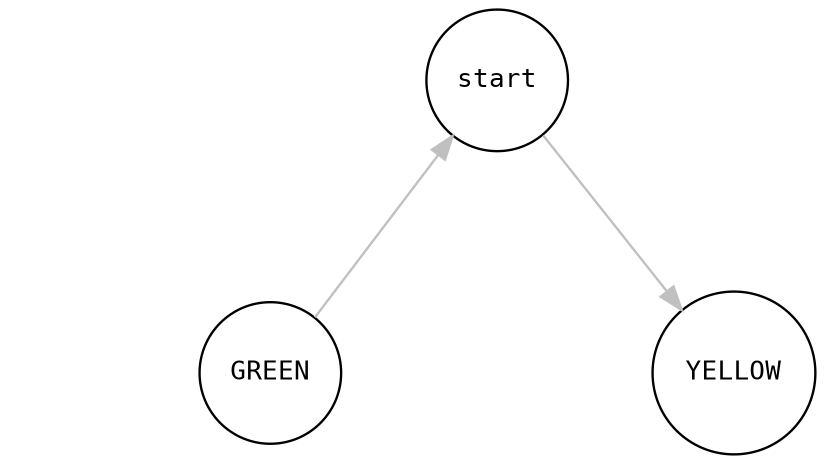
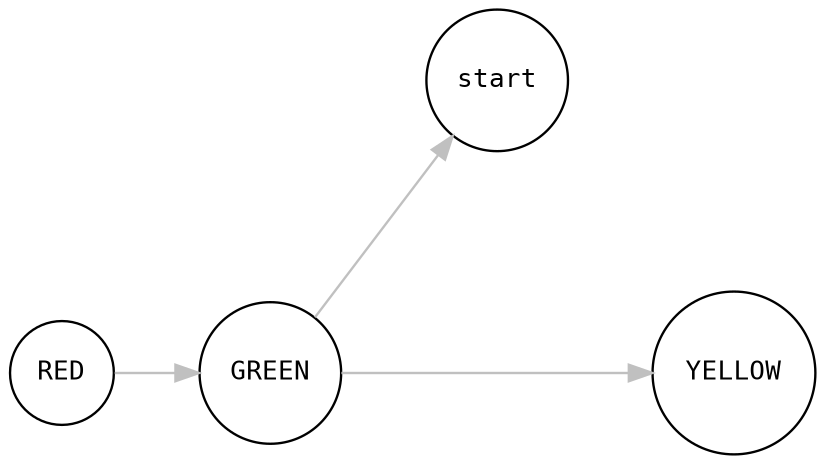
(605, 213) -> (485, 373)
none -> (62, 373)
